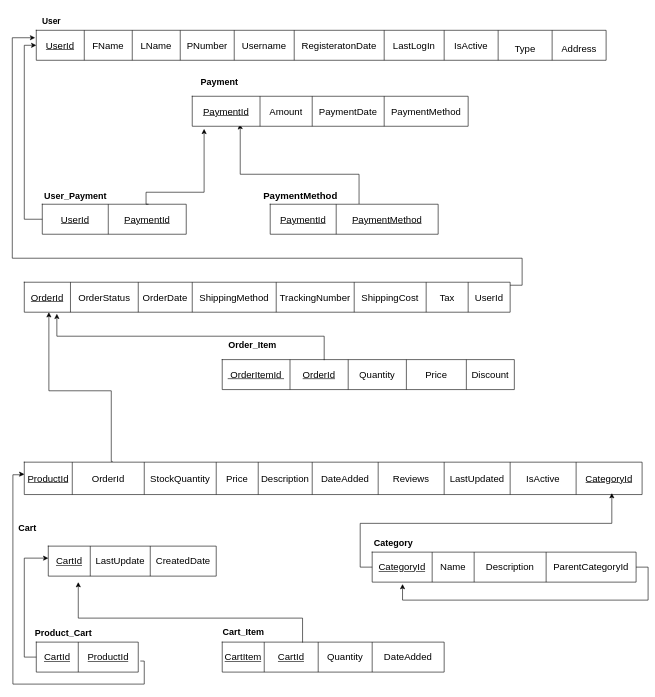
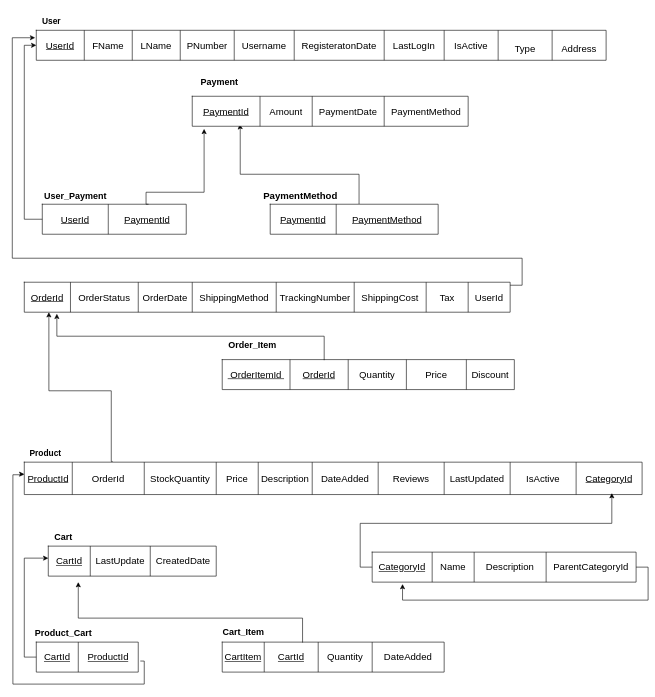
none -> (45, 453)
(27, 528) -> (63, 537)
(393, 543) -> none
